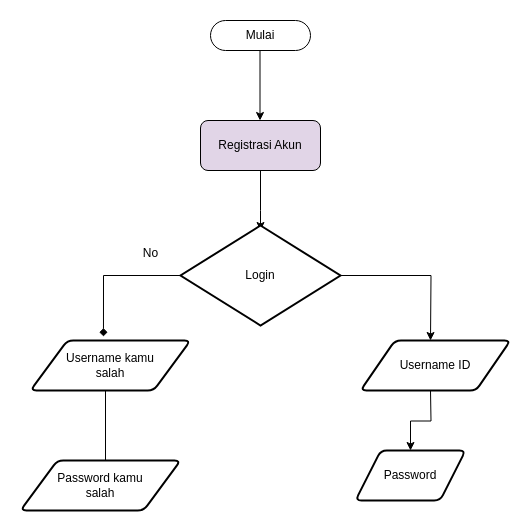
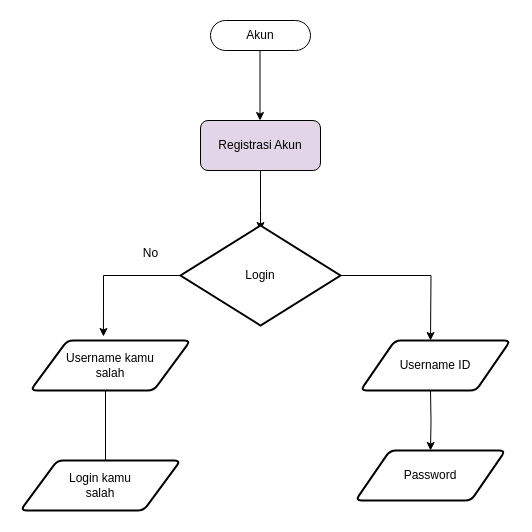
(261, 36) -> (261, 36)
(103, 328) -> (103, 328)
(411, 476) -> (431, 476)
(101, 486) -> (101, 486)
